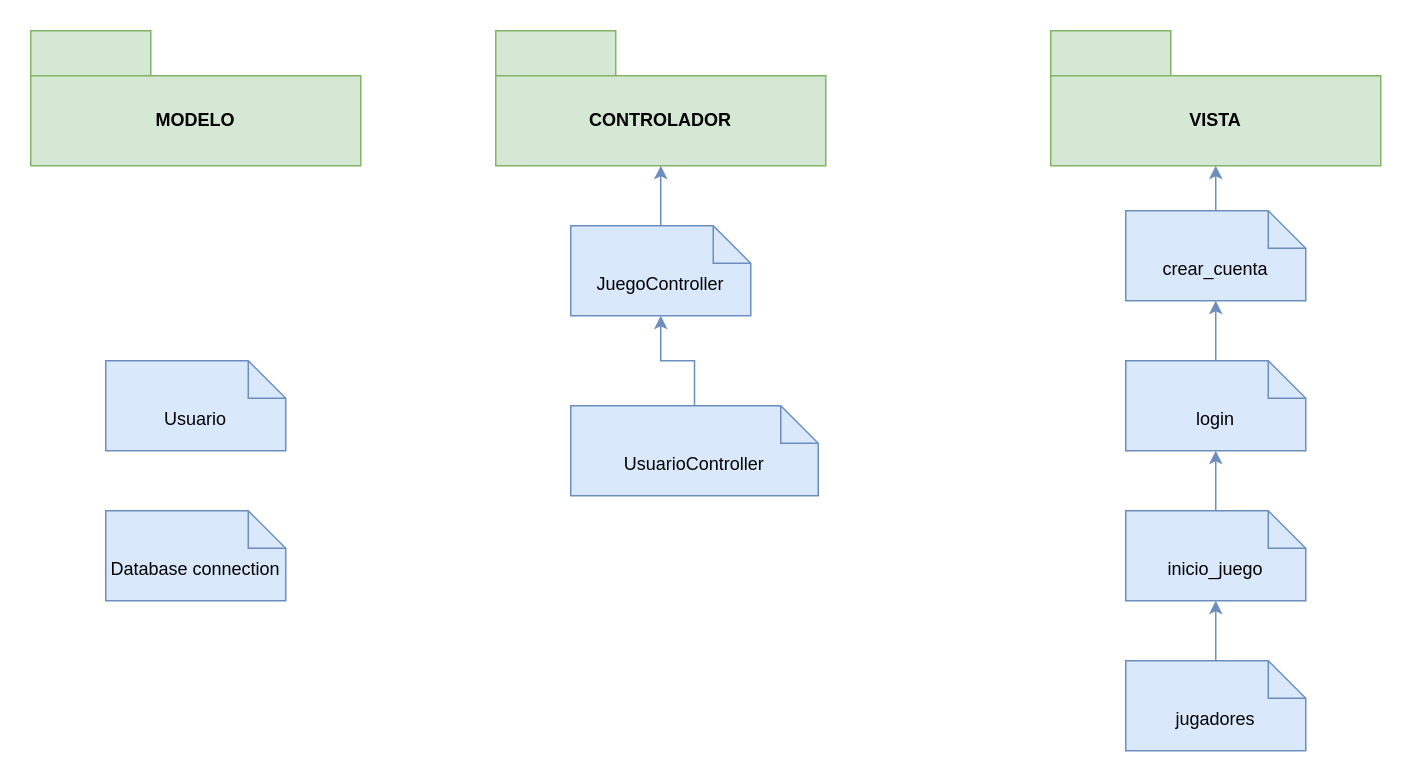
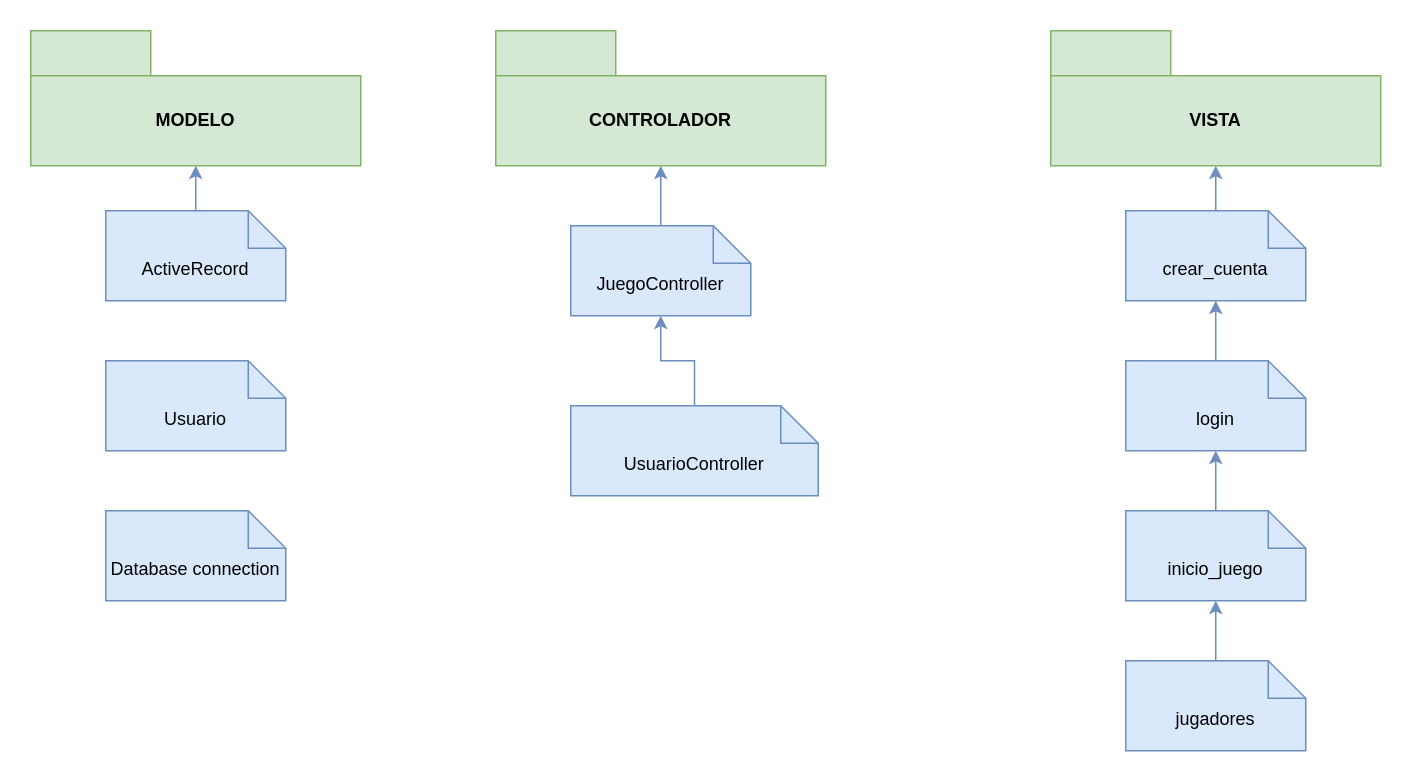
none -> (196, 183)
none -> (196, 256)
